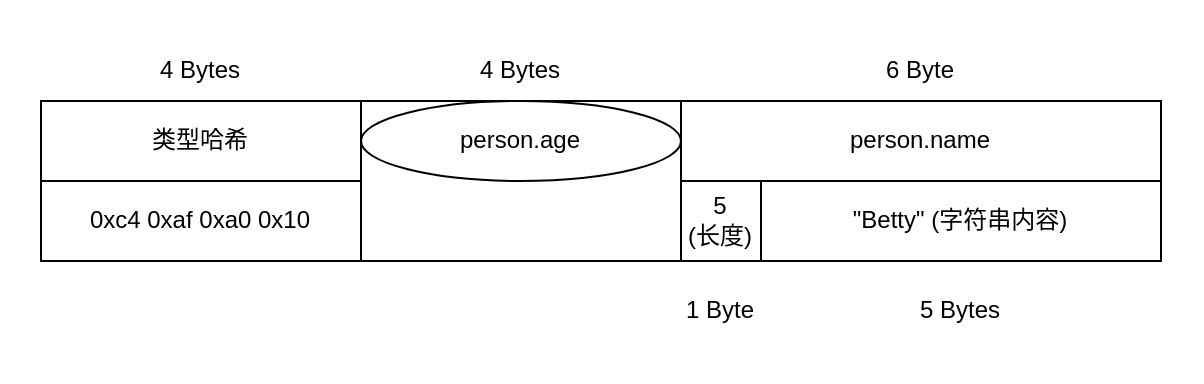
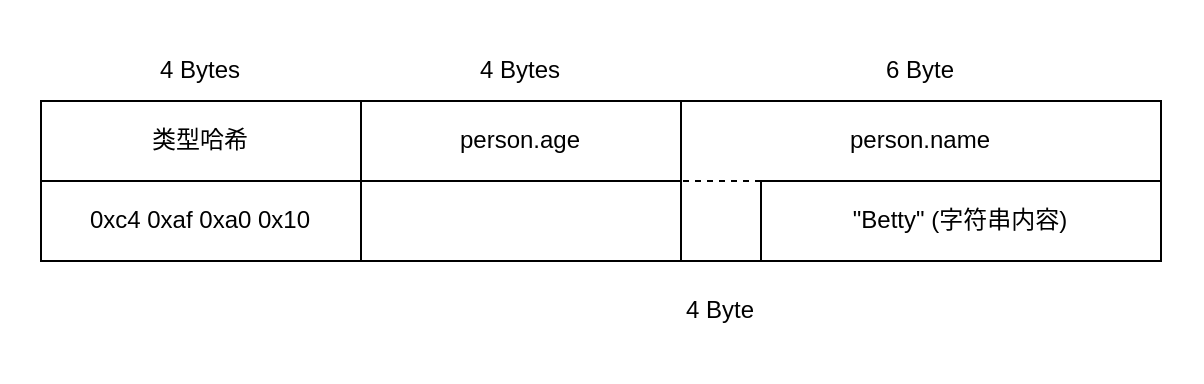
(521, 141) -> (521, 141)
(721, 221) -> none
(721, 311) -> (721, 311)
(961, 311) -> none
